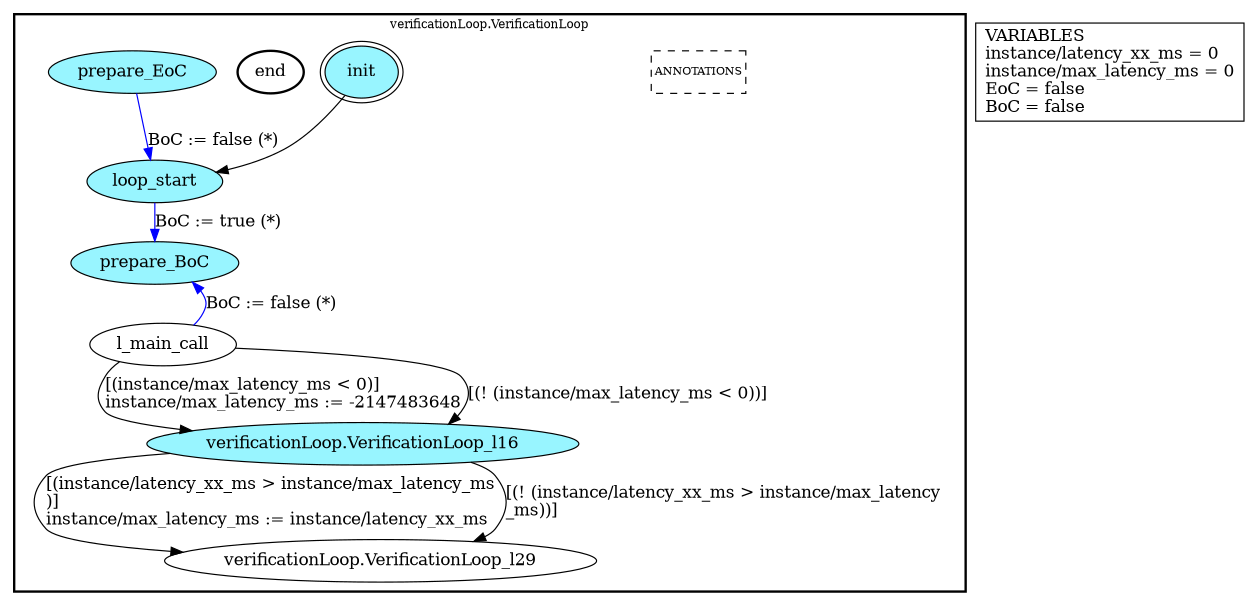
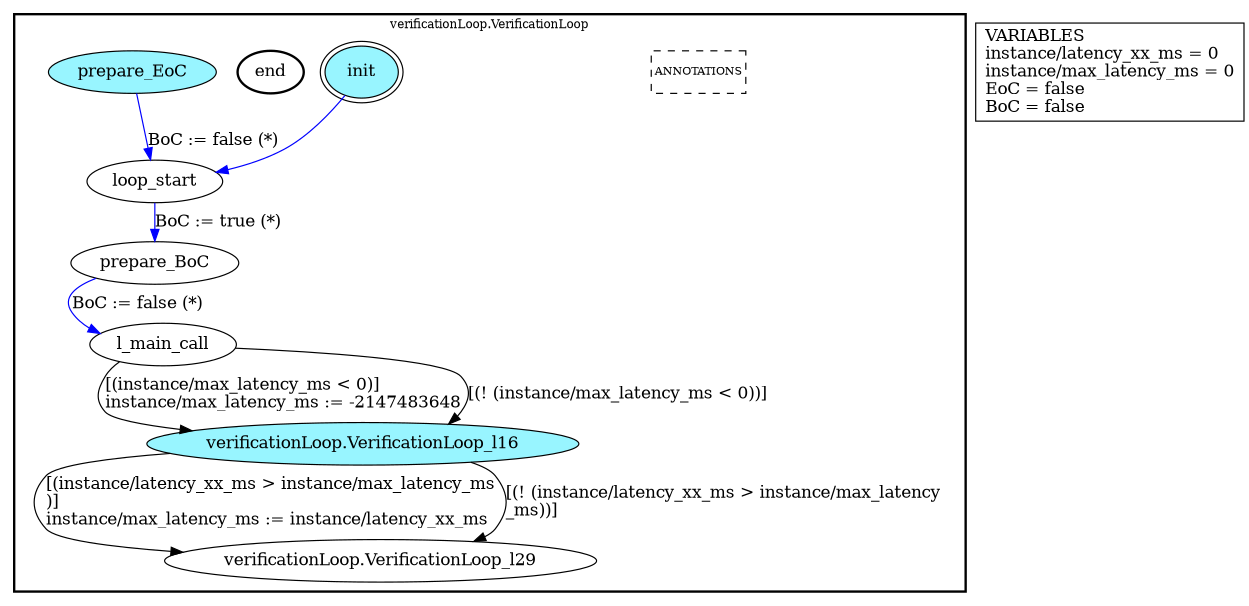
(293, 144) -> (293, 144)
(155, 181) -> (155, 181)
(155, 263) -> (155, 263)
(205, 309) -> (69, 300)
